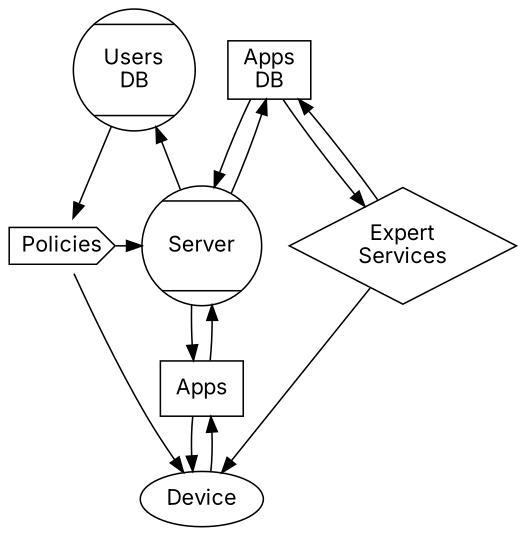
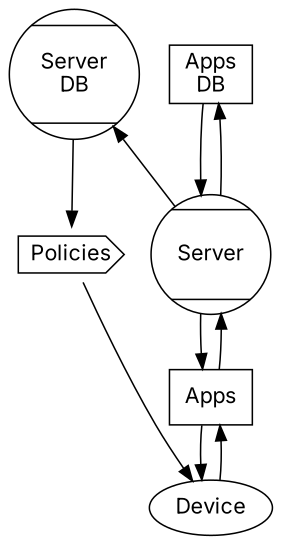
(134, 70) -> (74, 74)
(121, 246) -> none
(403, 246) -> none
